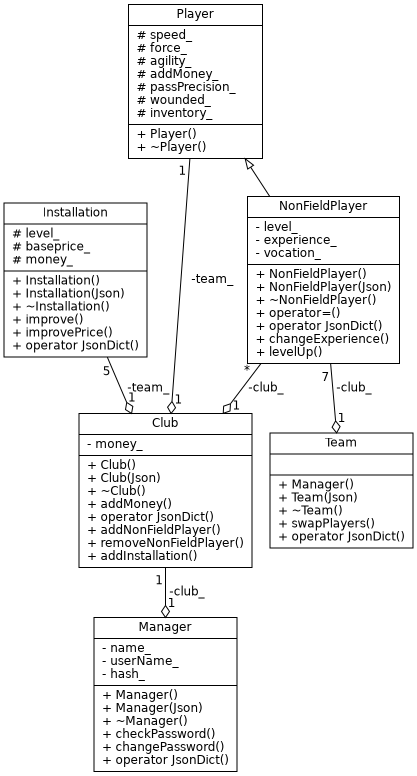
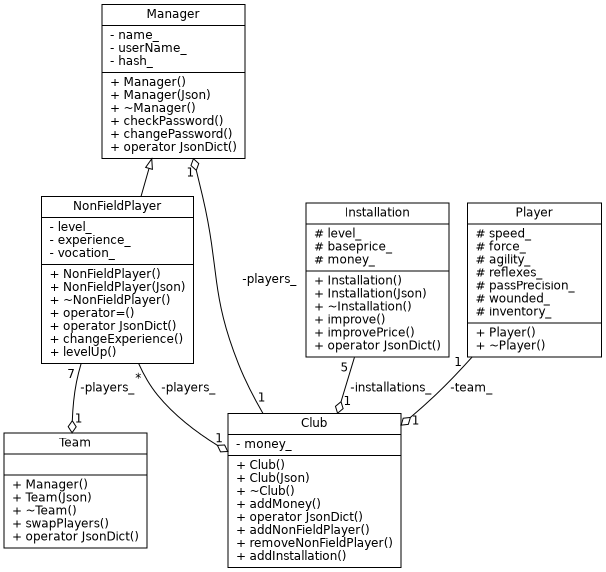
(178, 74) -> (509, 273)
(260, 182) -> (145, 182)
(146, 388) -> (389, 388)
(264, 388) -> (186, 388)
(352, 388) -> (106, 388)
(186, 592) -> (268, 280)
